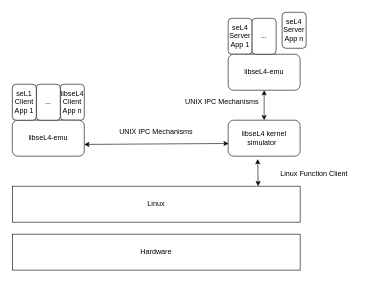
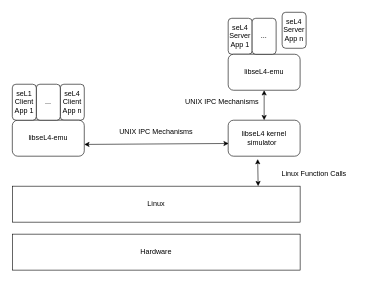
(72, 102) -> (72, 102)
(315, 174) -> (315, 174)
